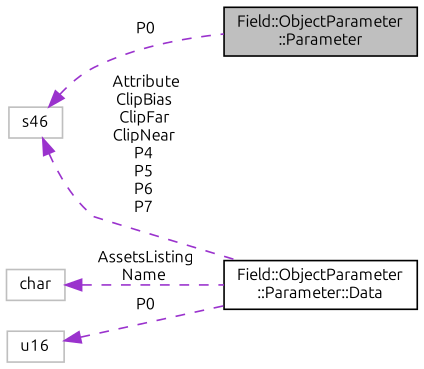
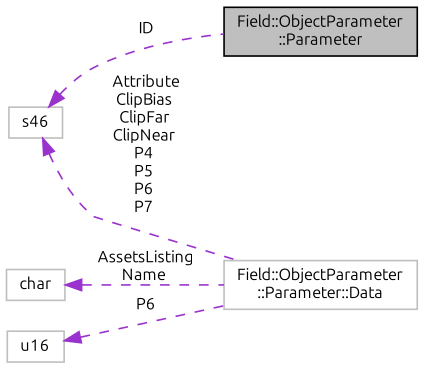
(145, 29) -> (145, 29)
(321, 285) -> (321, 285)
(145, 305) -> (145, 305)
